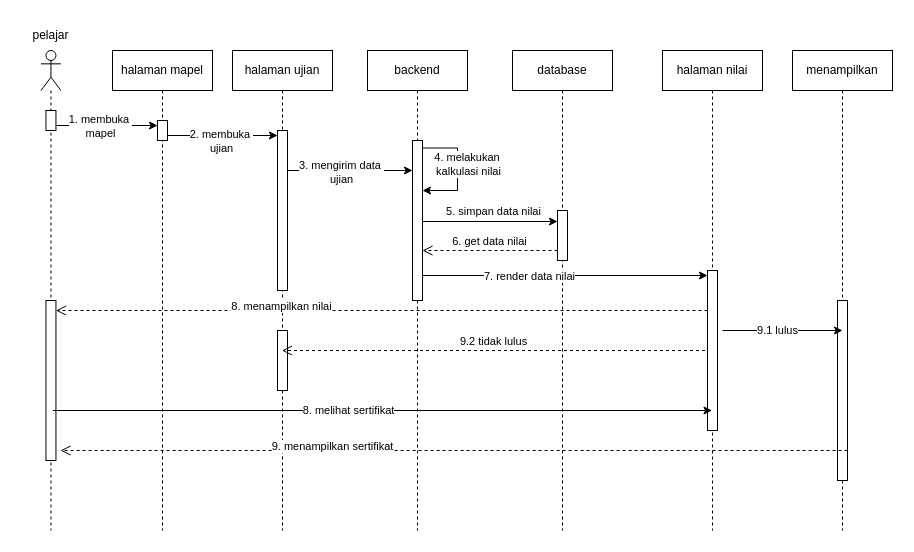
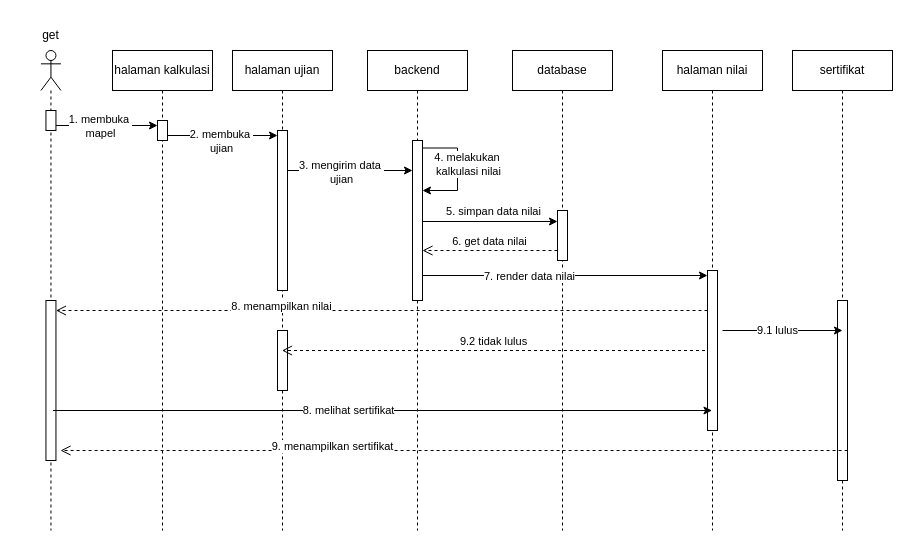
(51, 36) -> (51, 36)
(163, 71) -> (163, 71)
(843, 71) -> (843, 71)
